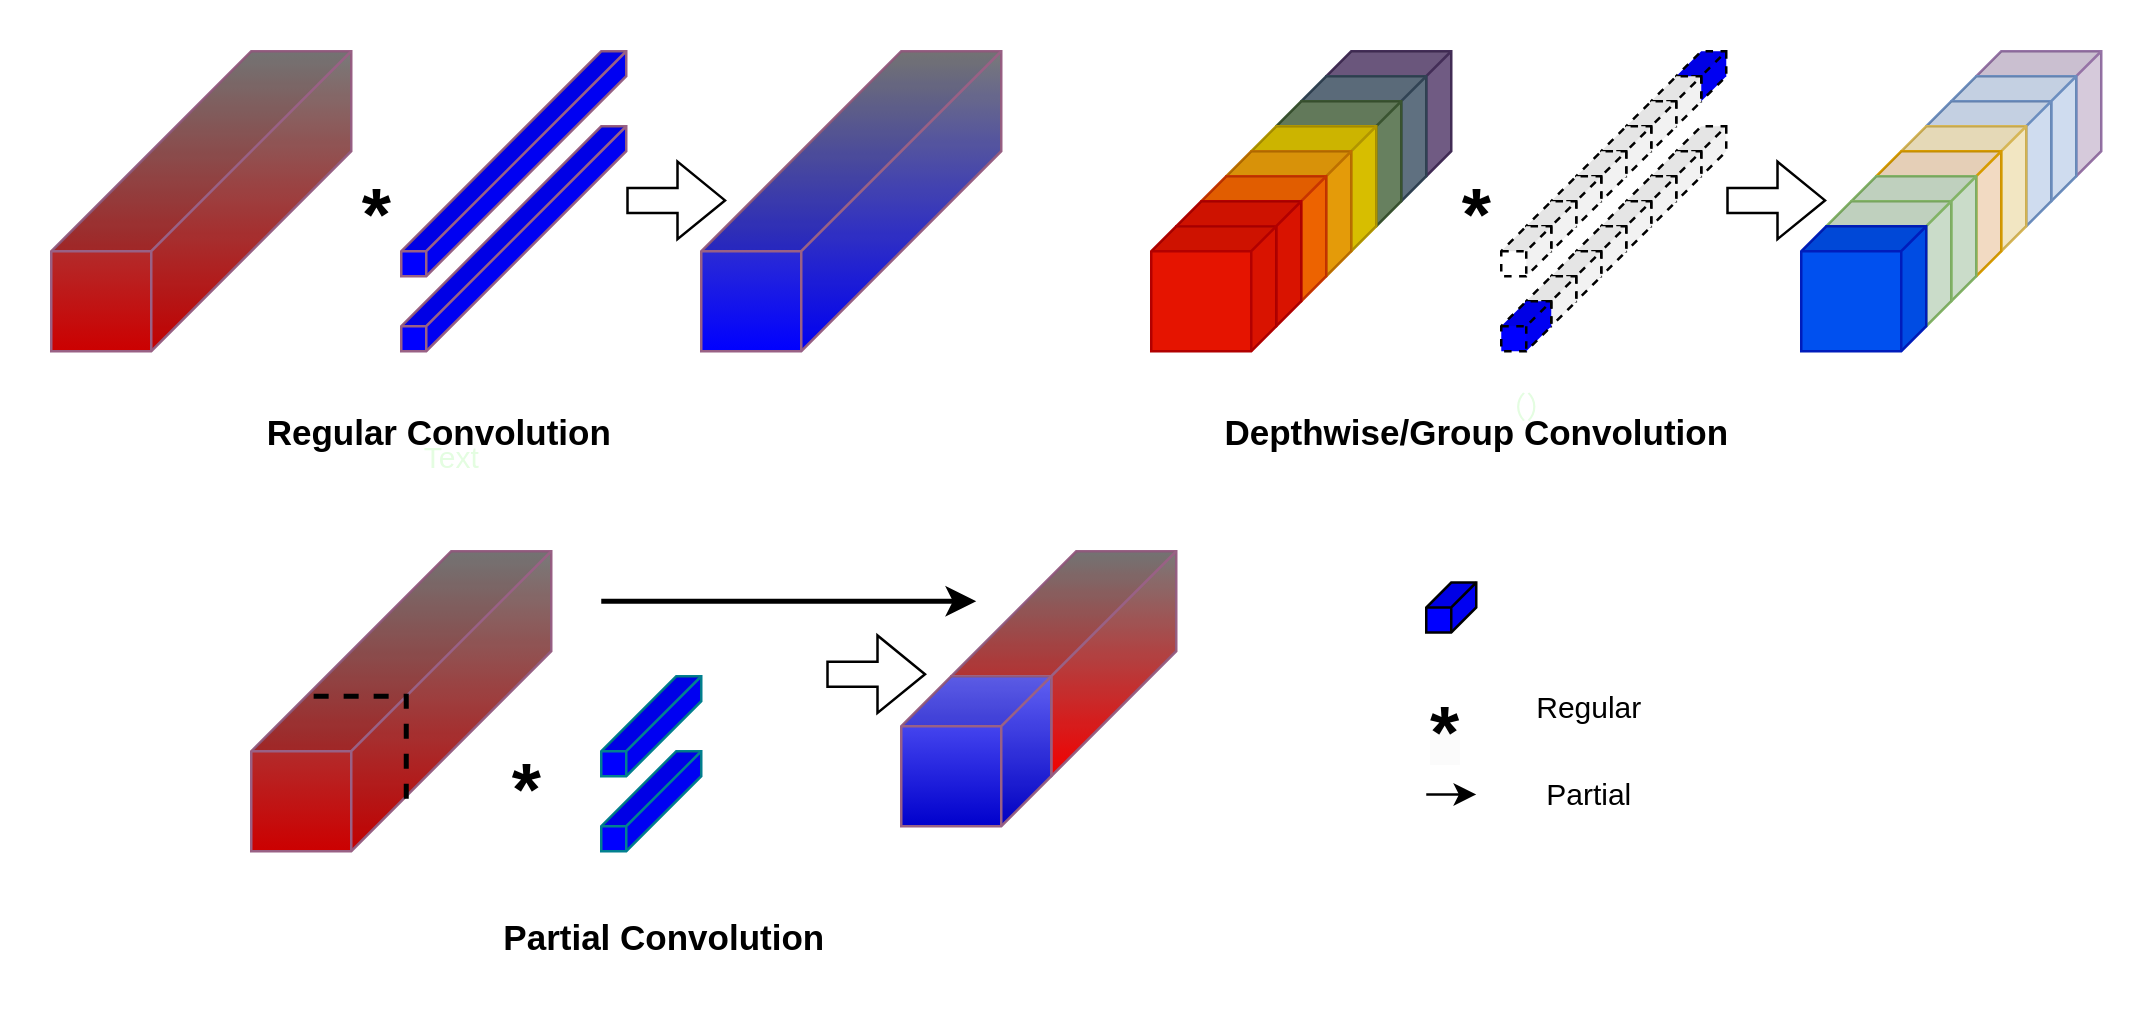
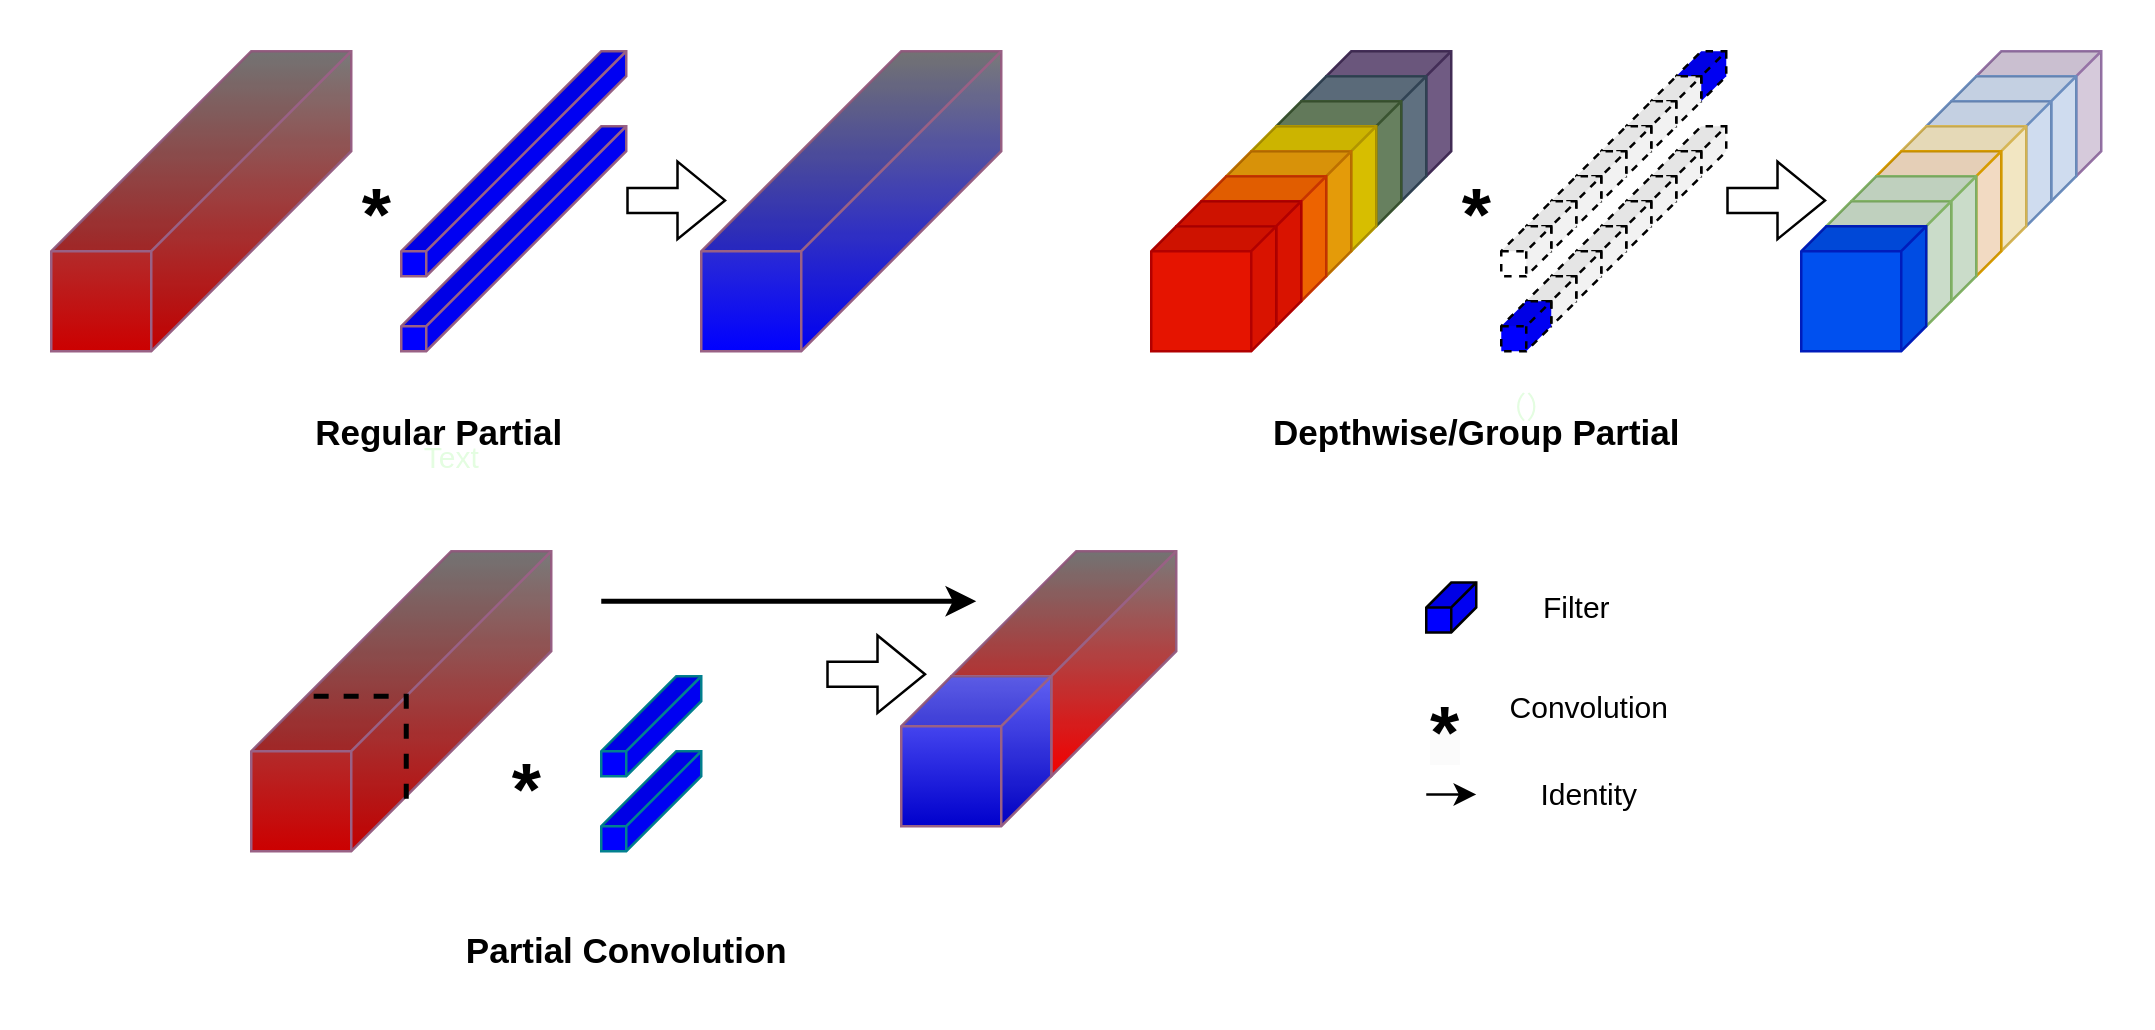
(440, 434) -> (440, 434)
(1478, 434) -> (1478, 434)
none -> (1576, 608)
(1590, 709) -> (1590, 709)
(1590, 796) -> (1590, 796)
(664, 939) -> (626, 951)
